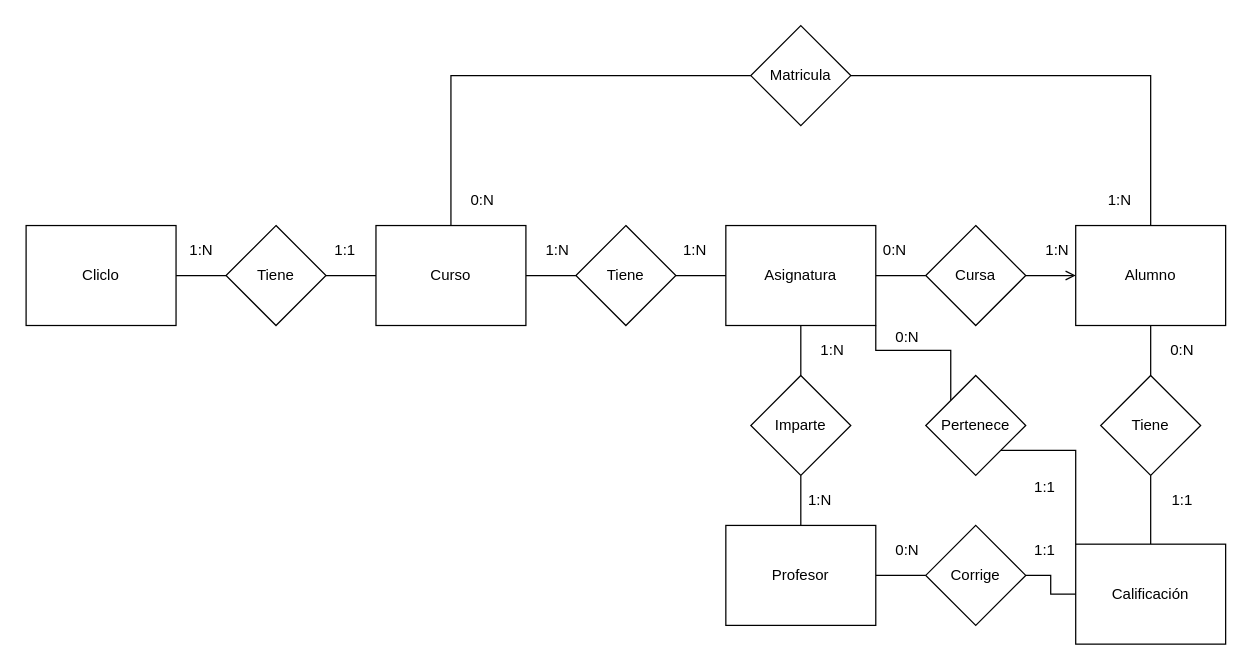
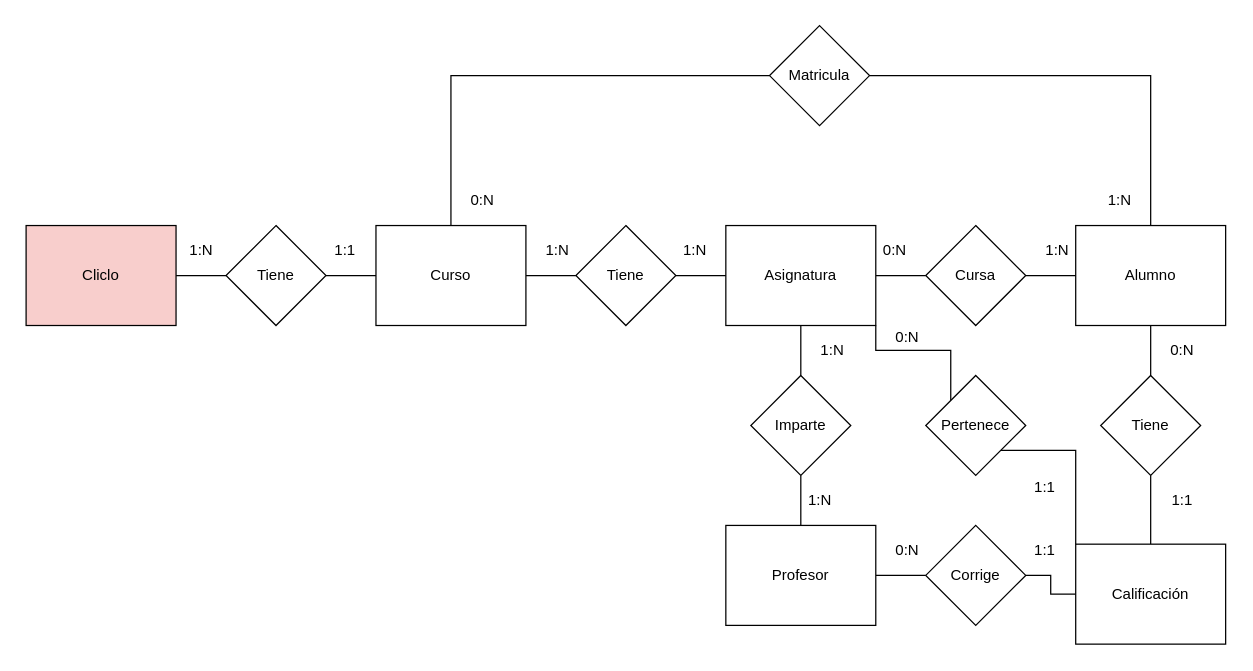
(801, 76) -> (819, 76)
(101, 276) -> (101, 276)
(1069, 276) -> (1070, 276)
